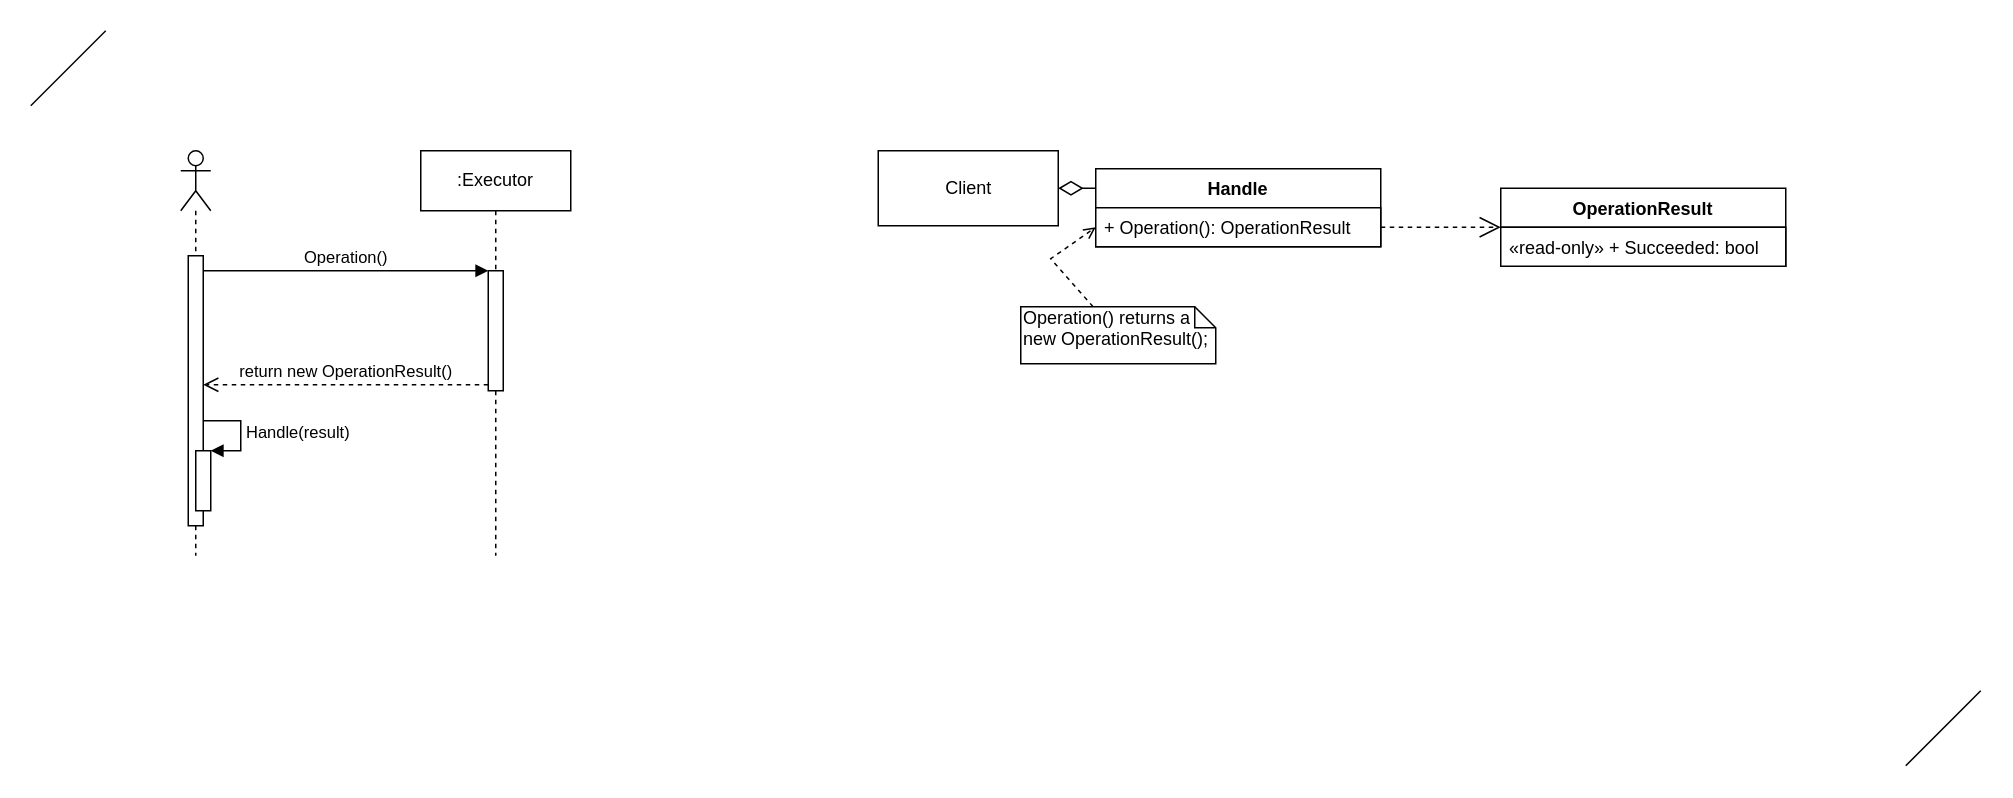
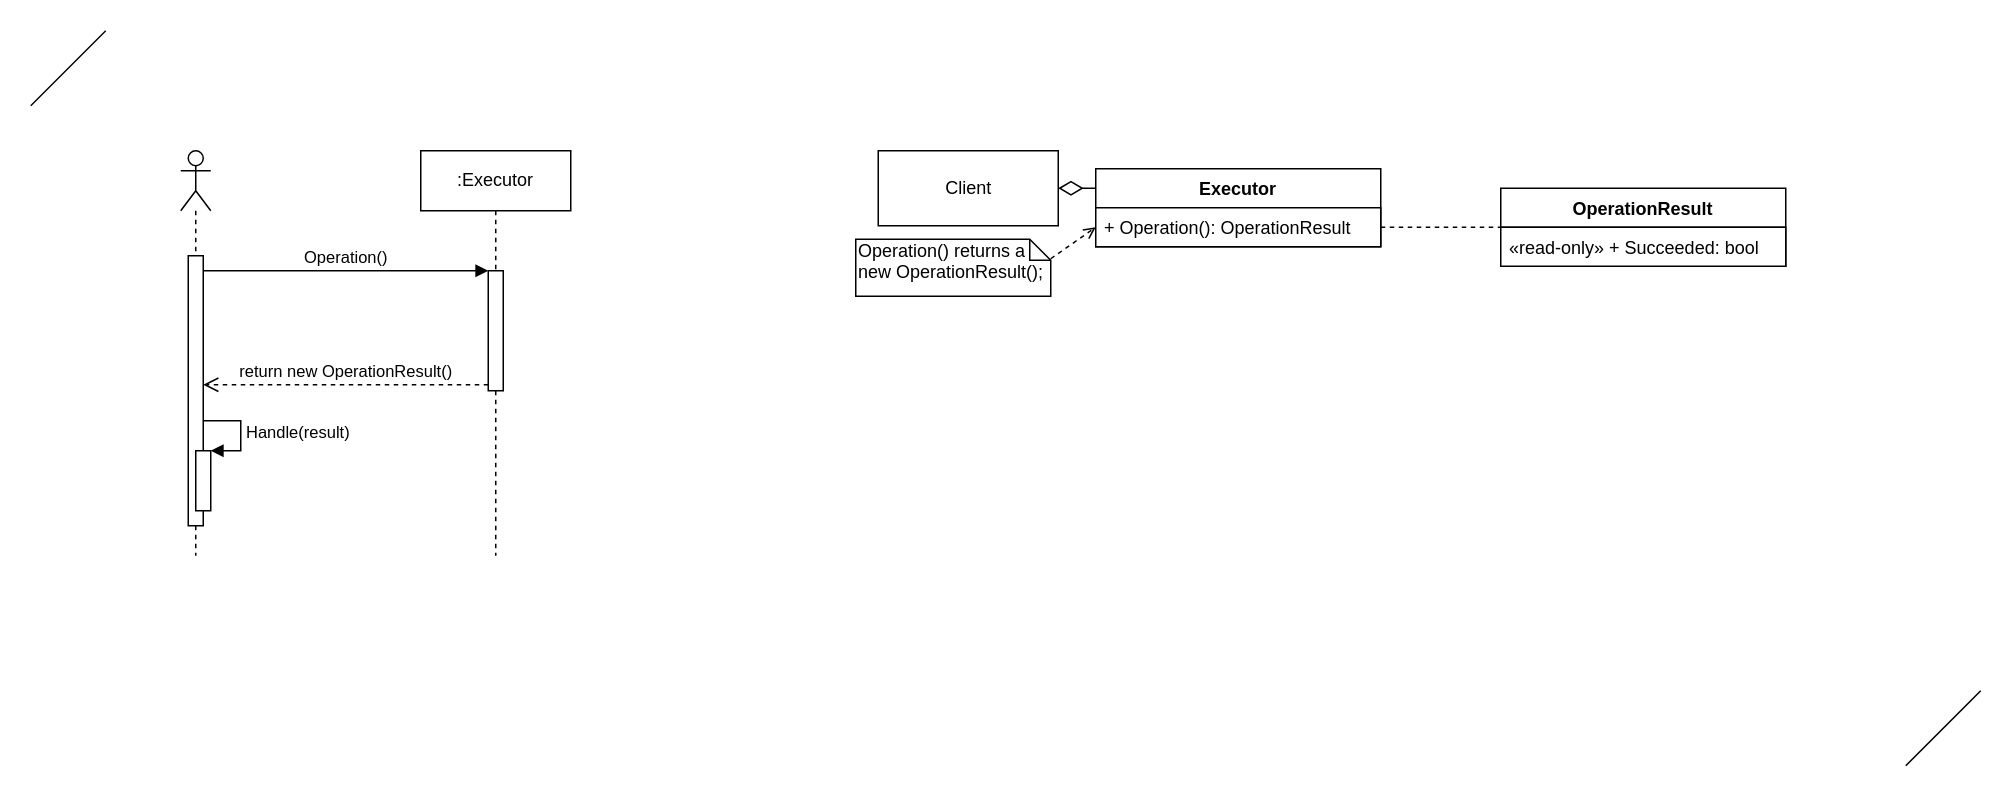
(1238, 189) -> (1238, 189)
(1494, 227) -> (1494, 227)
(1118, 335) -> (953, 268)
